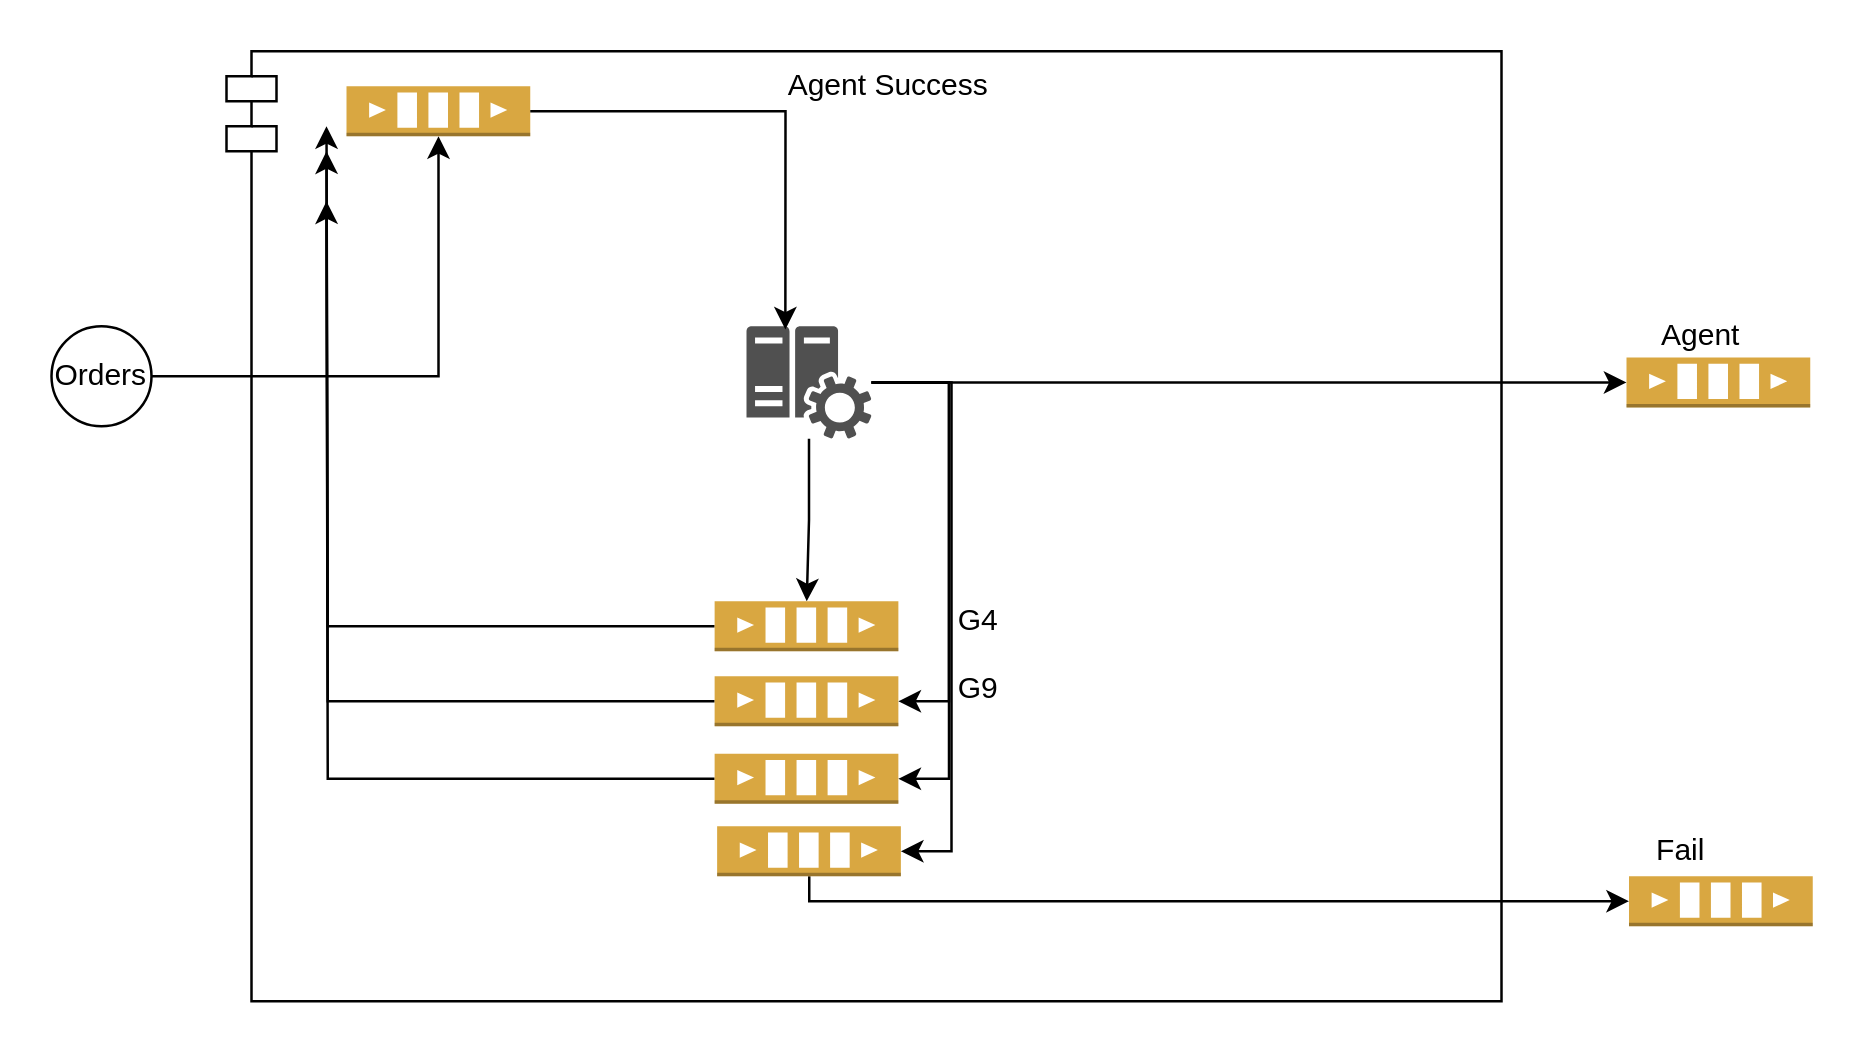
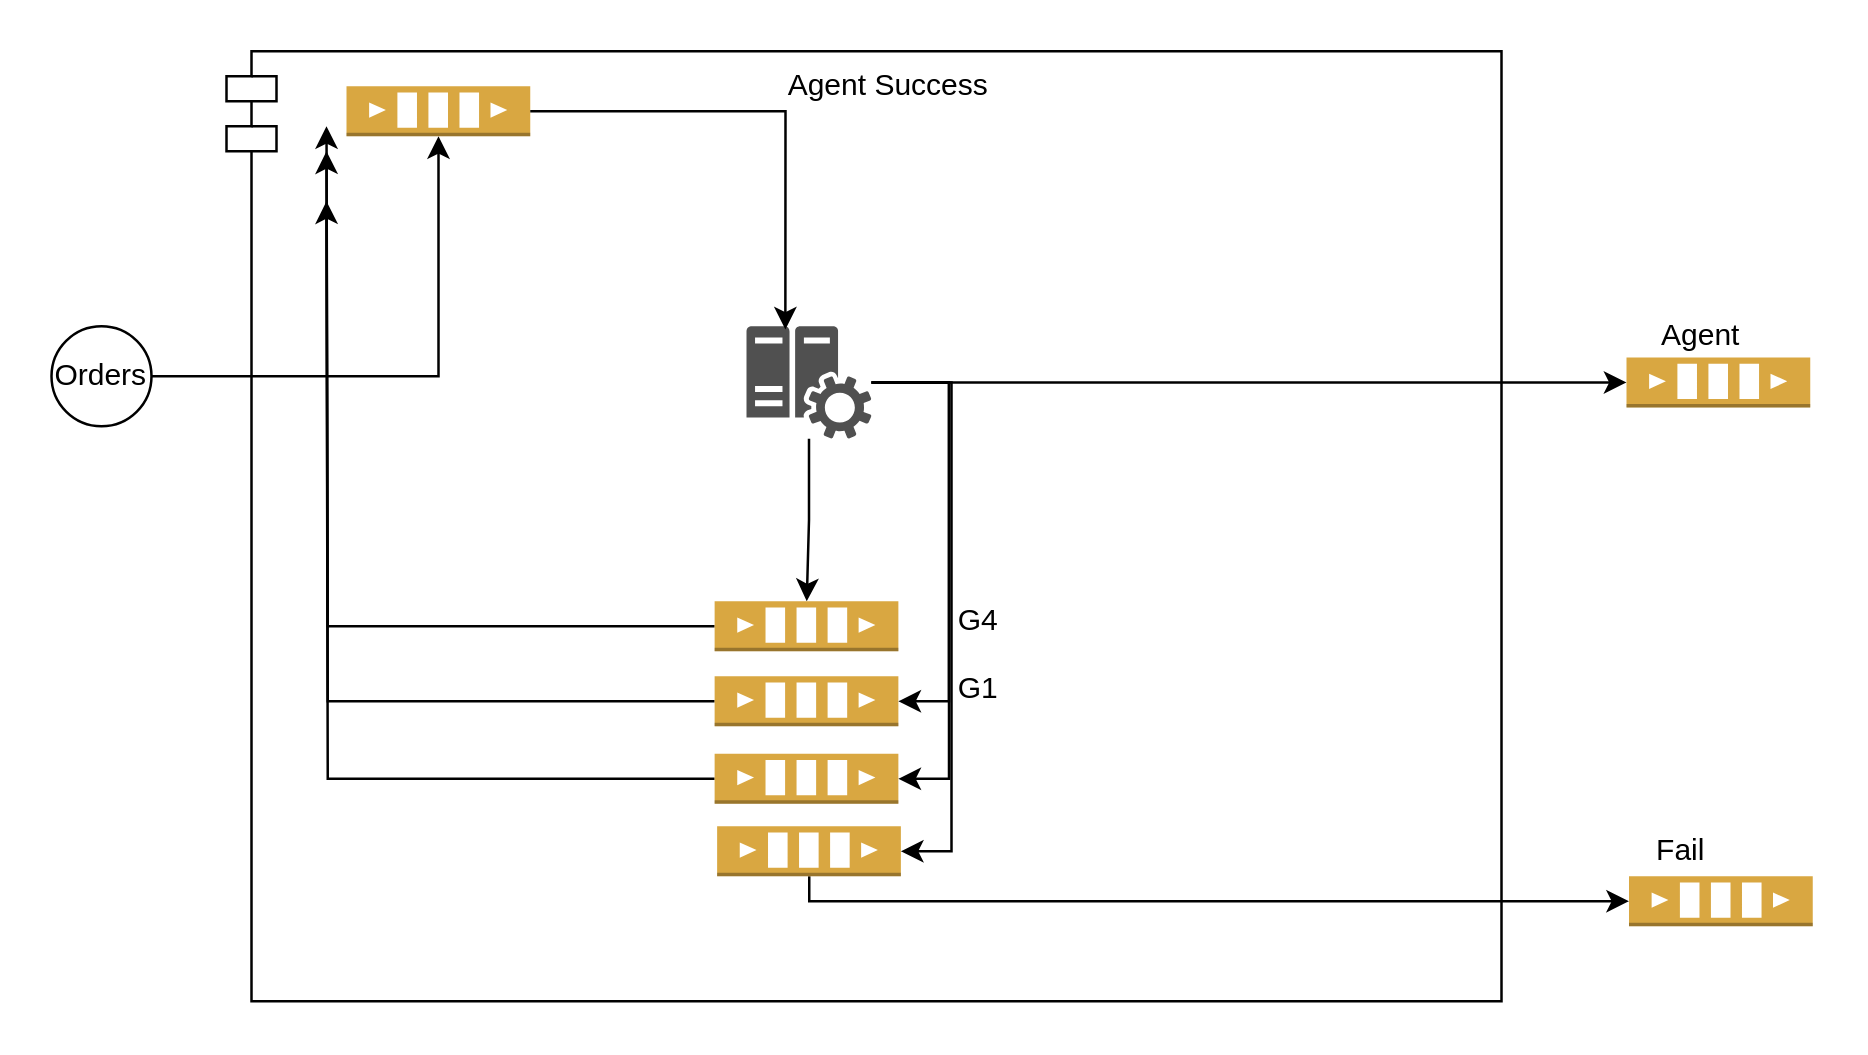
(979, 689) -> (979, 689)
